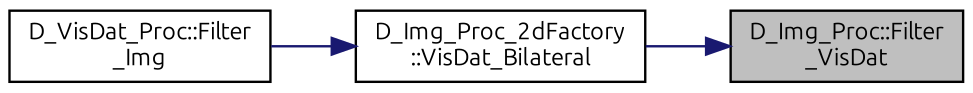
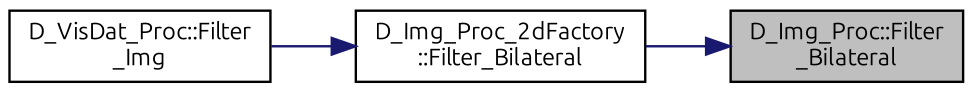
(501, 46) -> (501, 46)
(847, 46) -> (847, 46)
